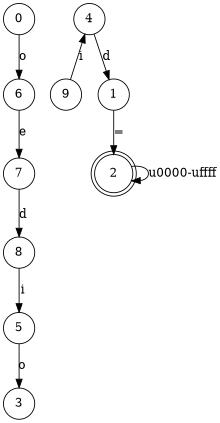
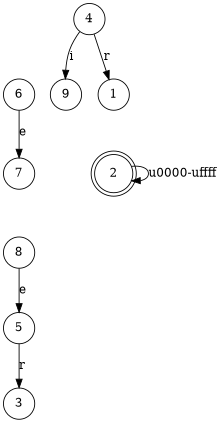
(19, 19) -> none
(107, 57) -> (107, 57)
(76, 61) -> (70, 50)
(114, 128) -> none
(19, 209) -> none
(23, 290) -> (23, 290)
(22, 366) -> (22, 366)
